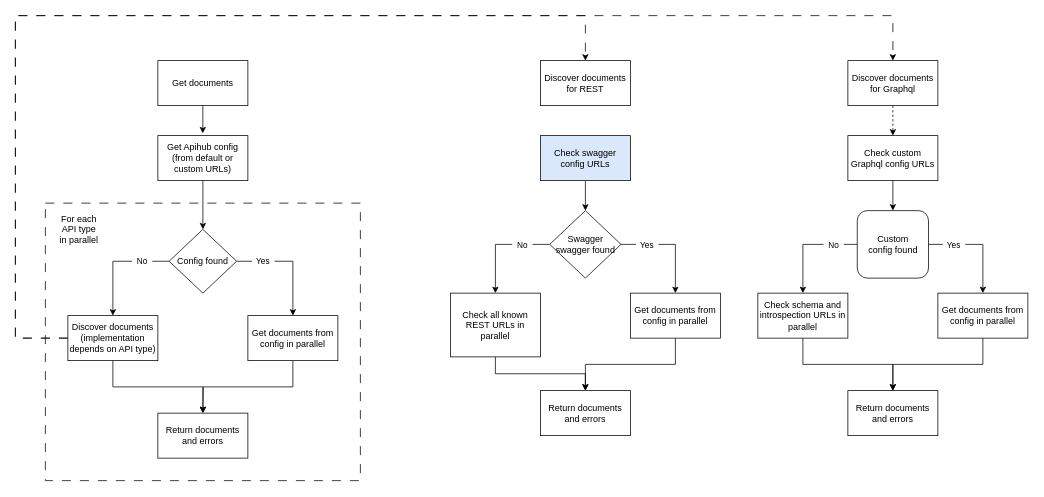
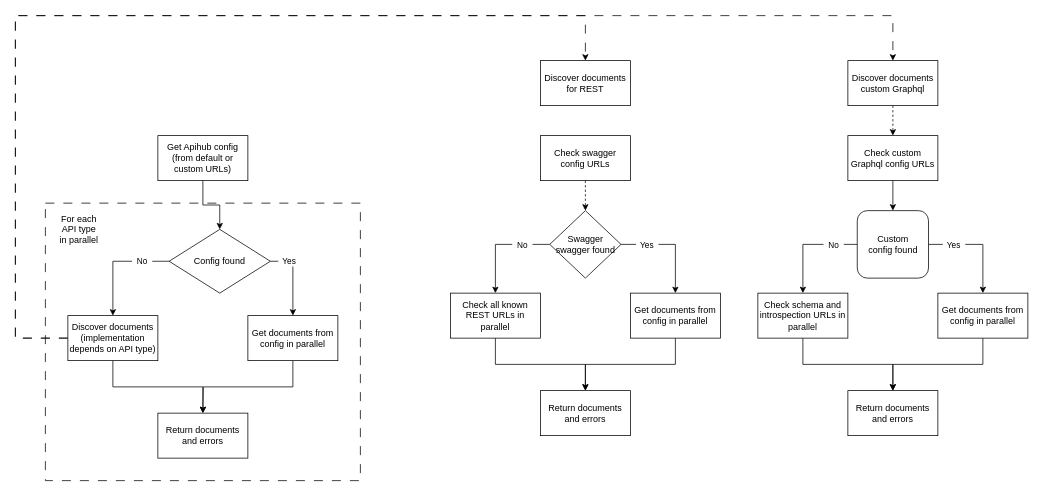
(203, 83) -> none
(893, 83) -> (893, 83)
(203, 117) -> none
(585, 158) -> (585, 158)
(585, 192) -> (585, 192)
(203, 261) -> (220, 261)
(495, 325) -> (495, 315)
